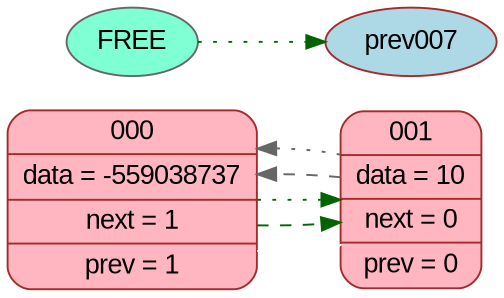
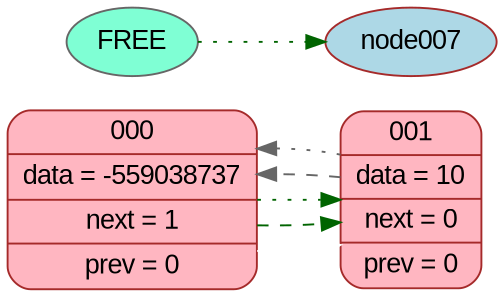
(411, 42) -> (411, 42)
(132, 265) -> (132, 265)
